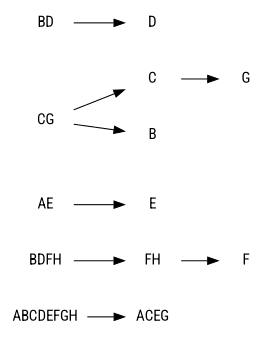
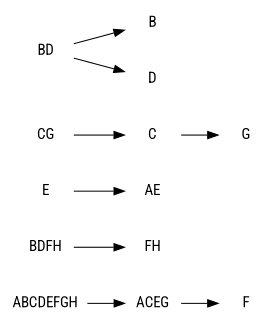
(94, 127) -> (94, 38)
(94, 205) -> (94, 191)
(194, 261) -> (194, 303)
